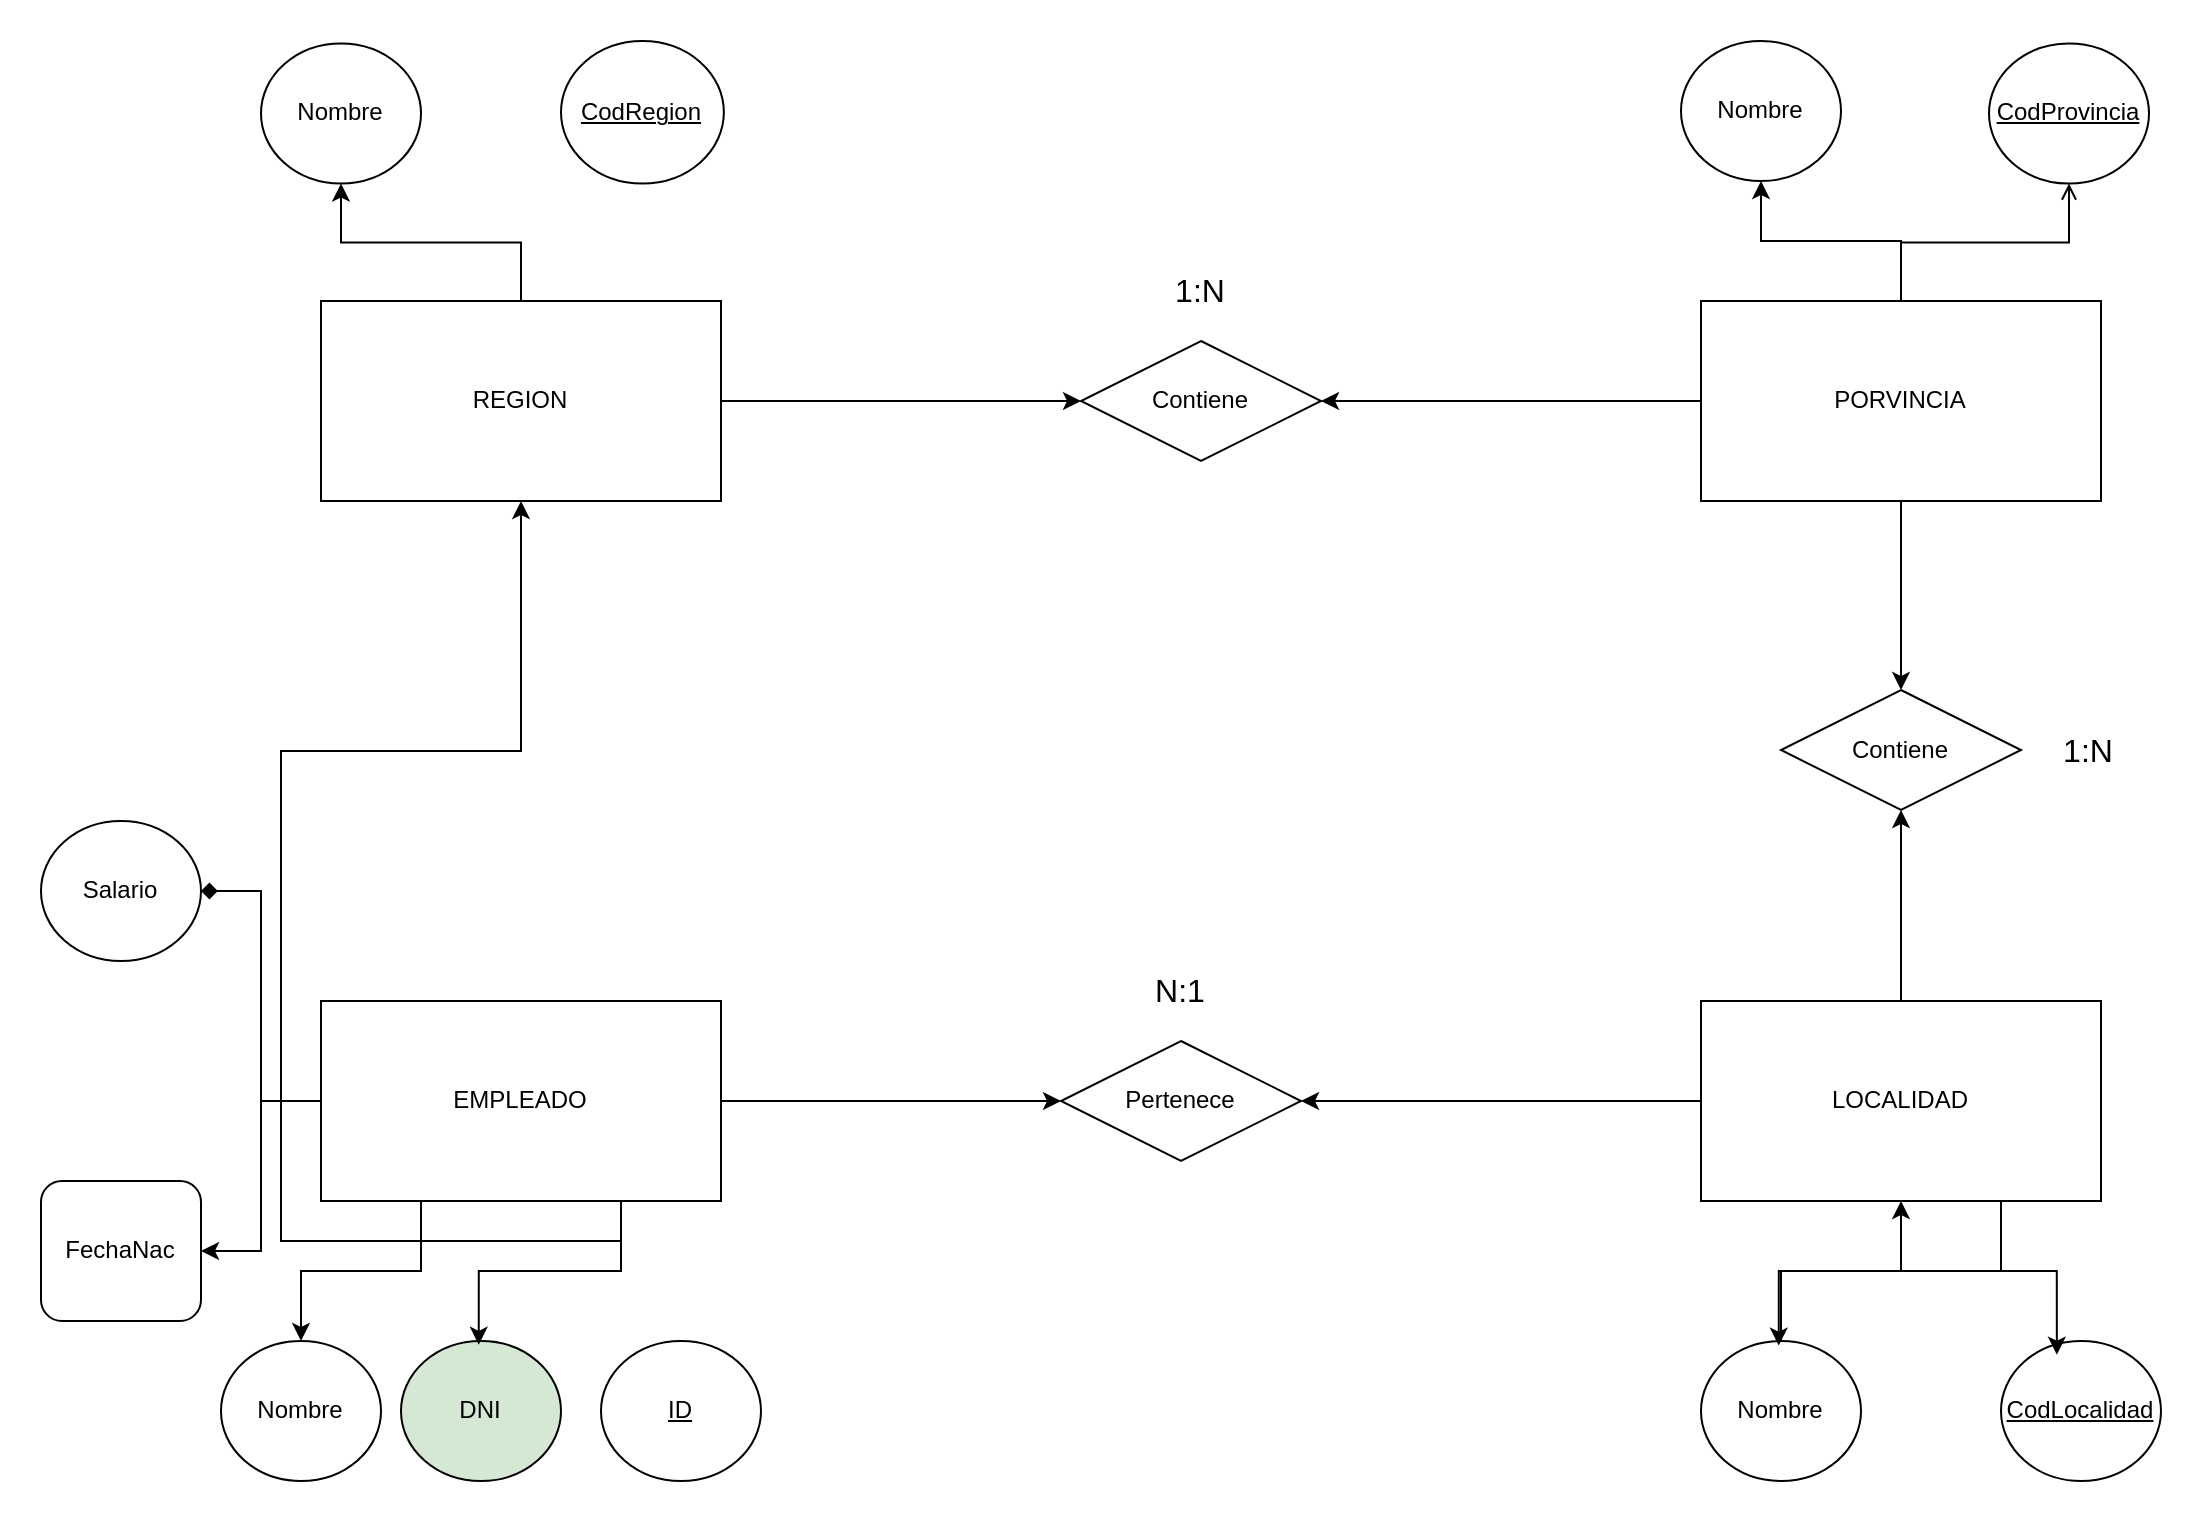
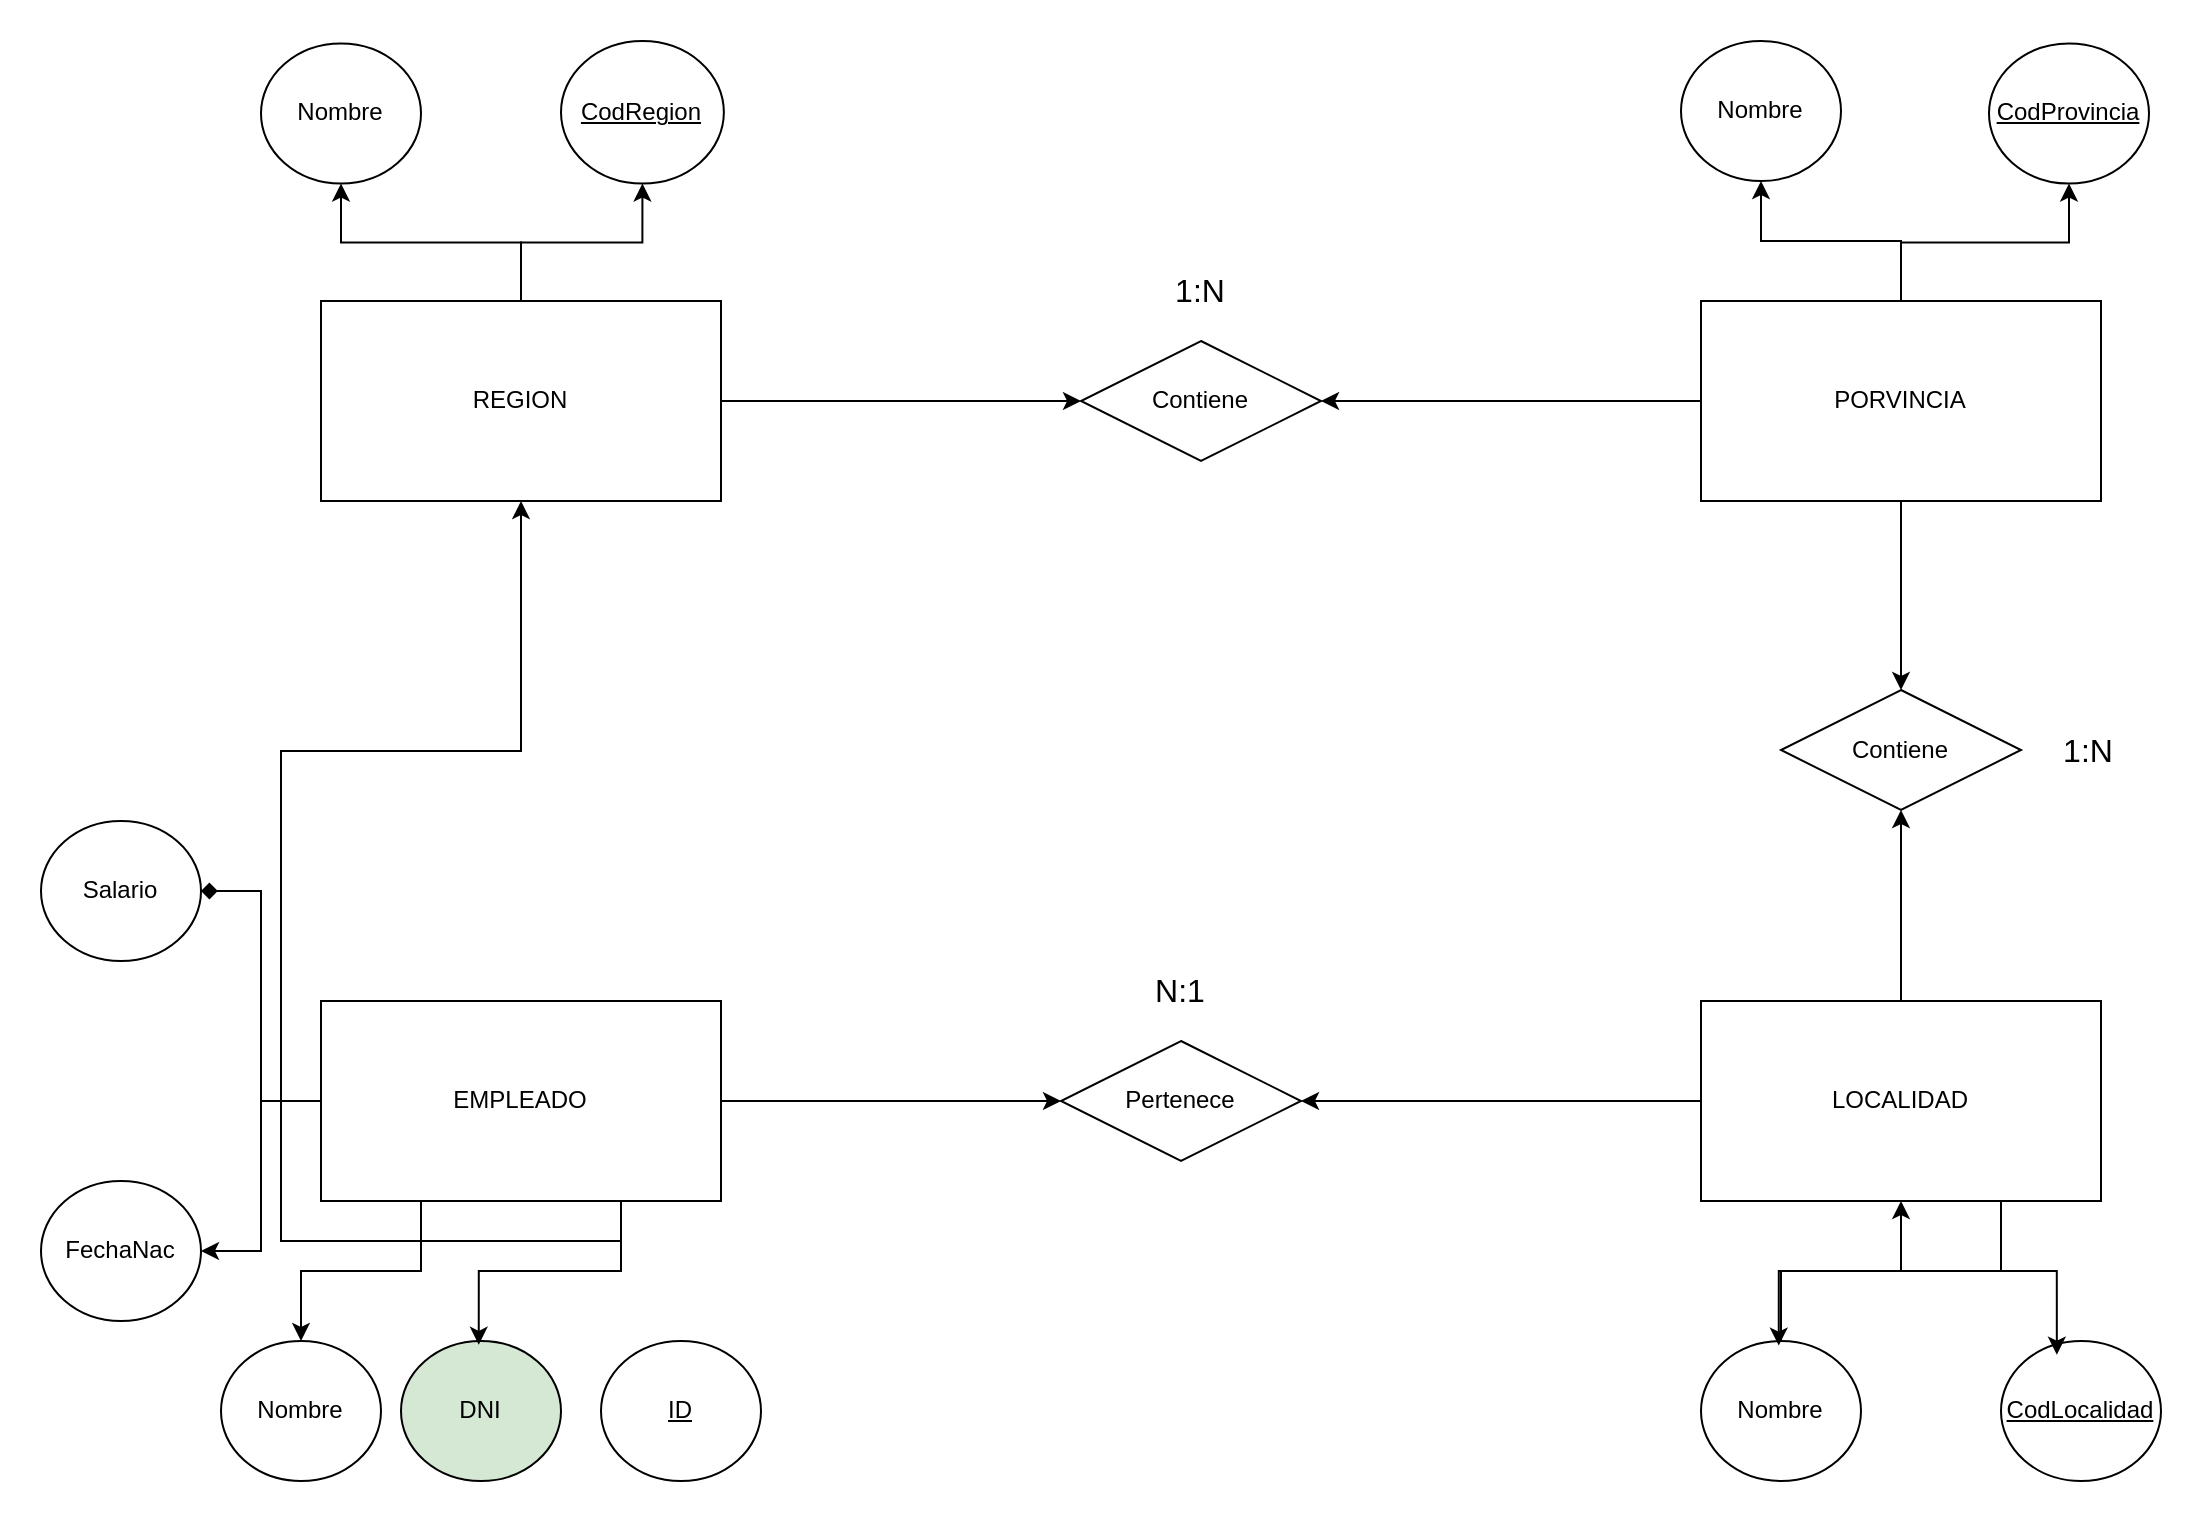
(2069, 195) -> (2069, 198)
none -> (606, 242)
(121, 1251) -> (121, 1251)
